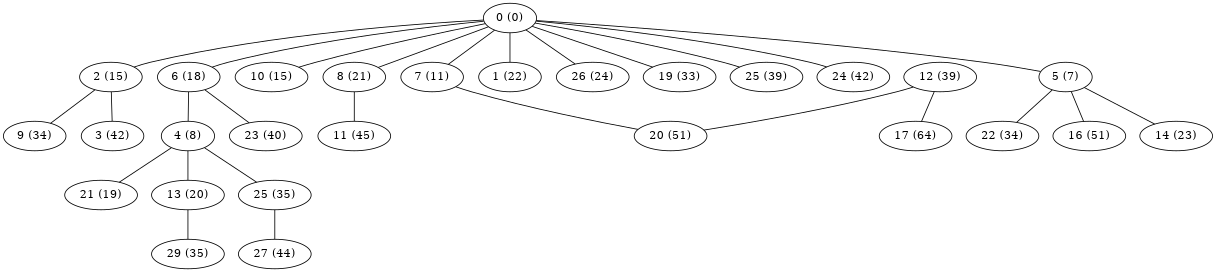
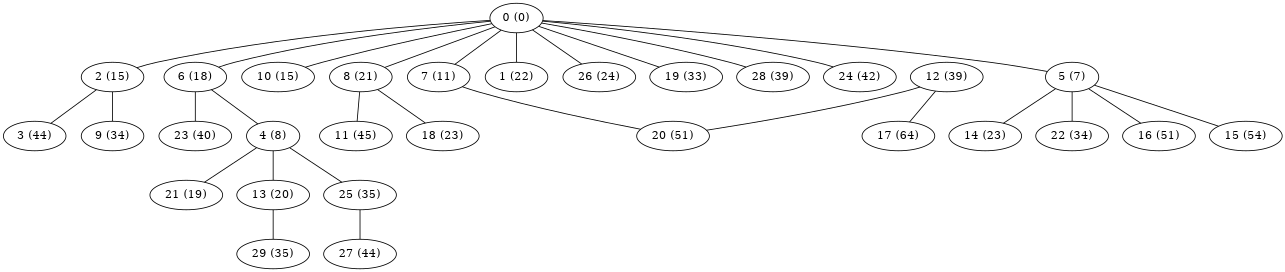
(766, 77) -> (773, 77)
(113, 136) -> (35, 136)
none -> (443, 136)
none -> (1246, 136)
